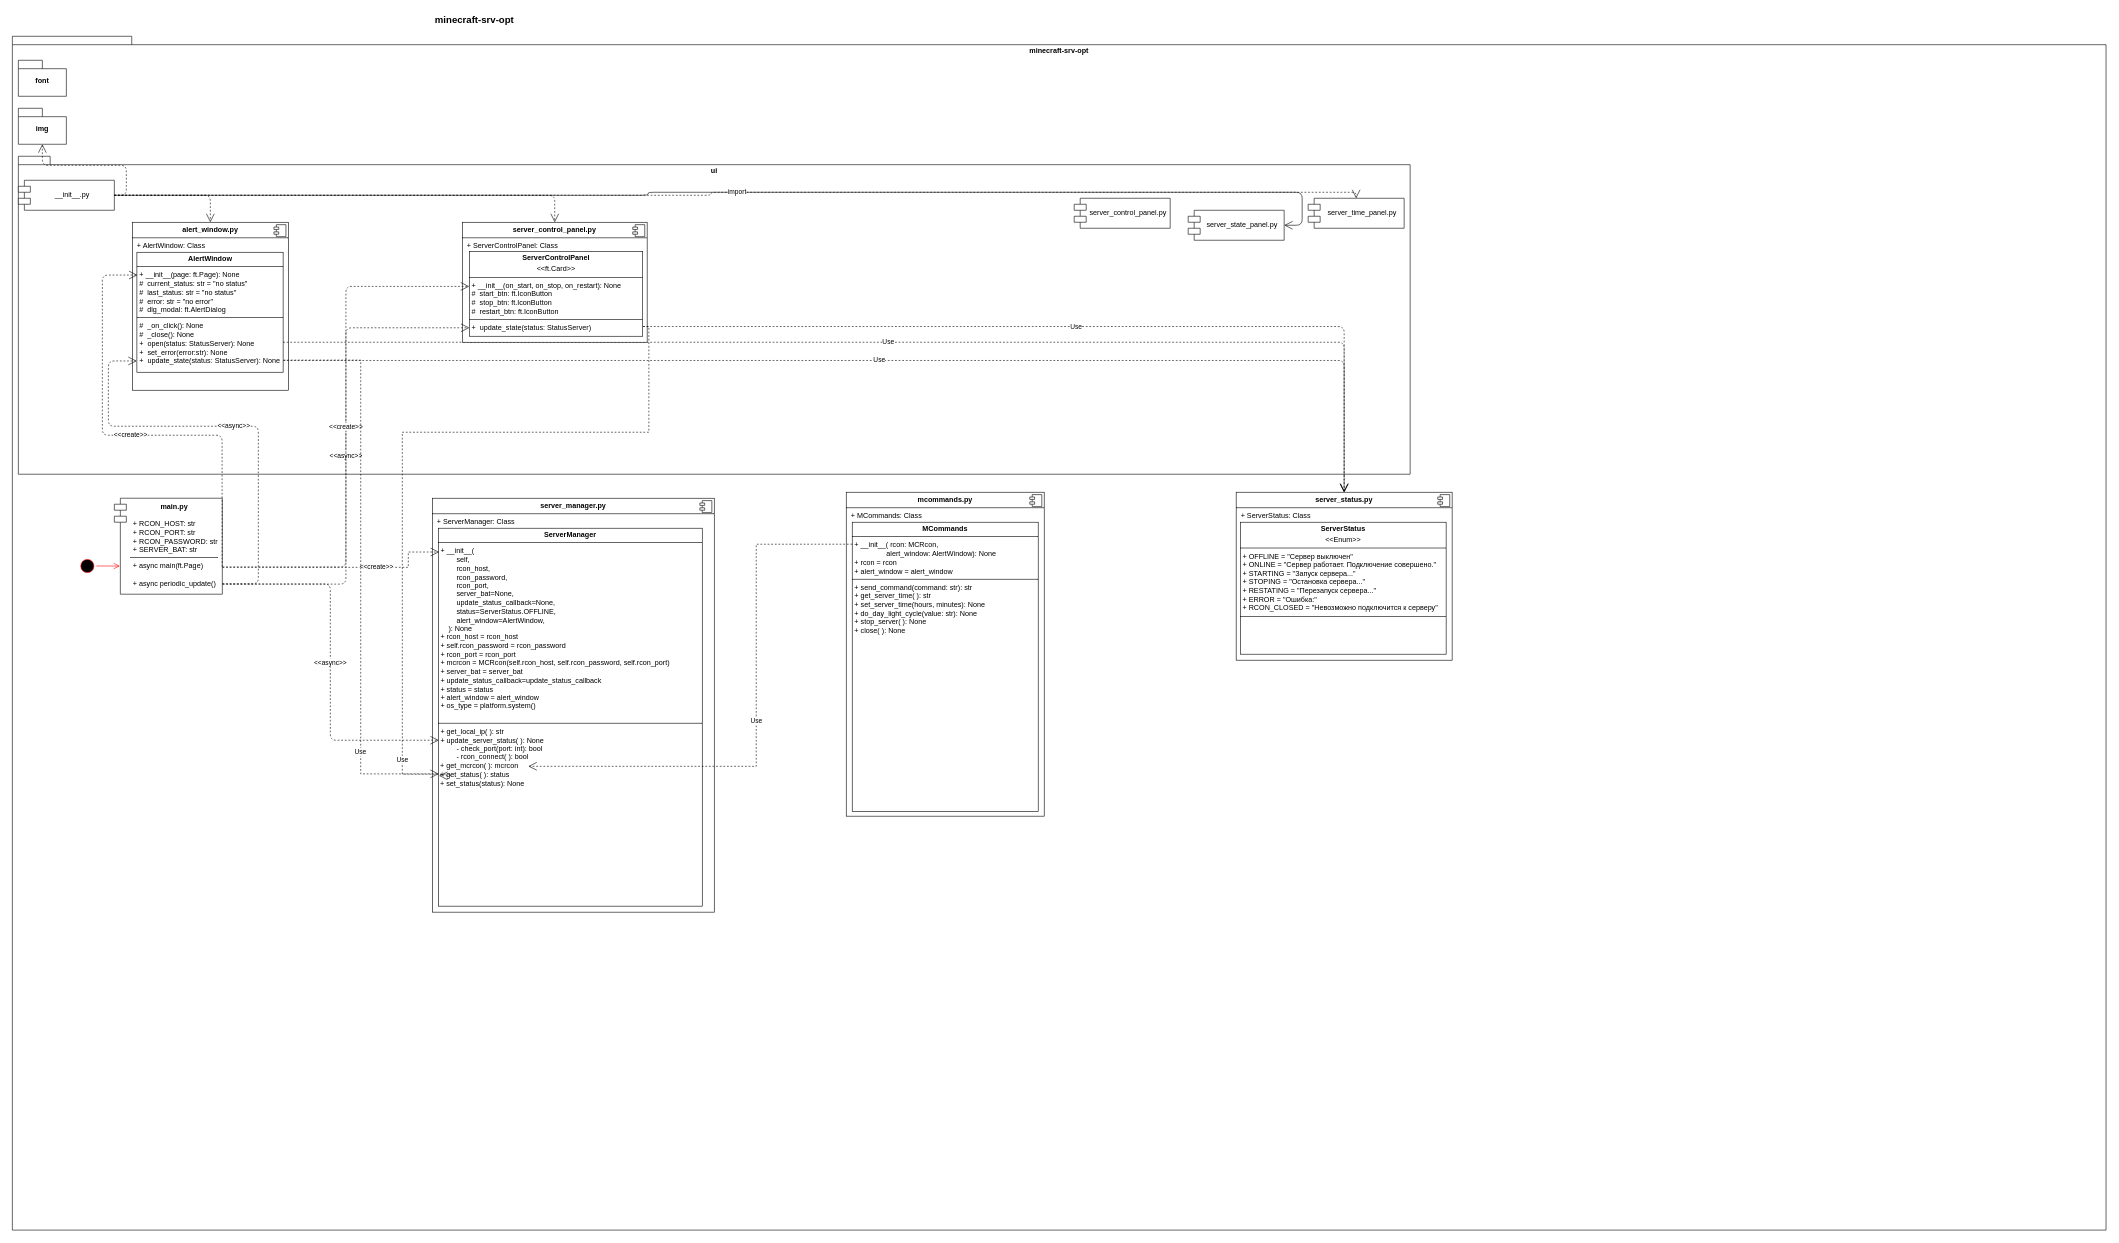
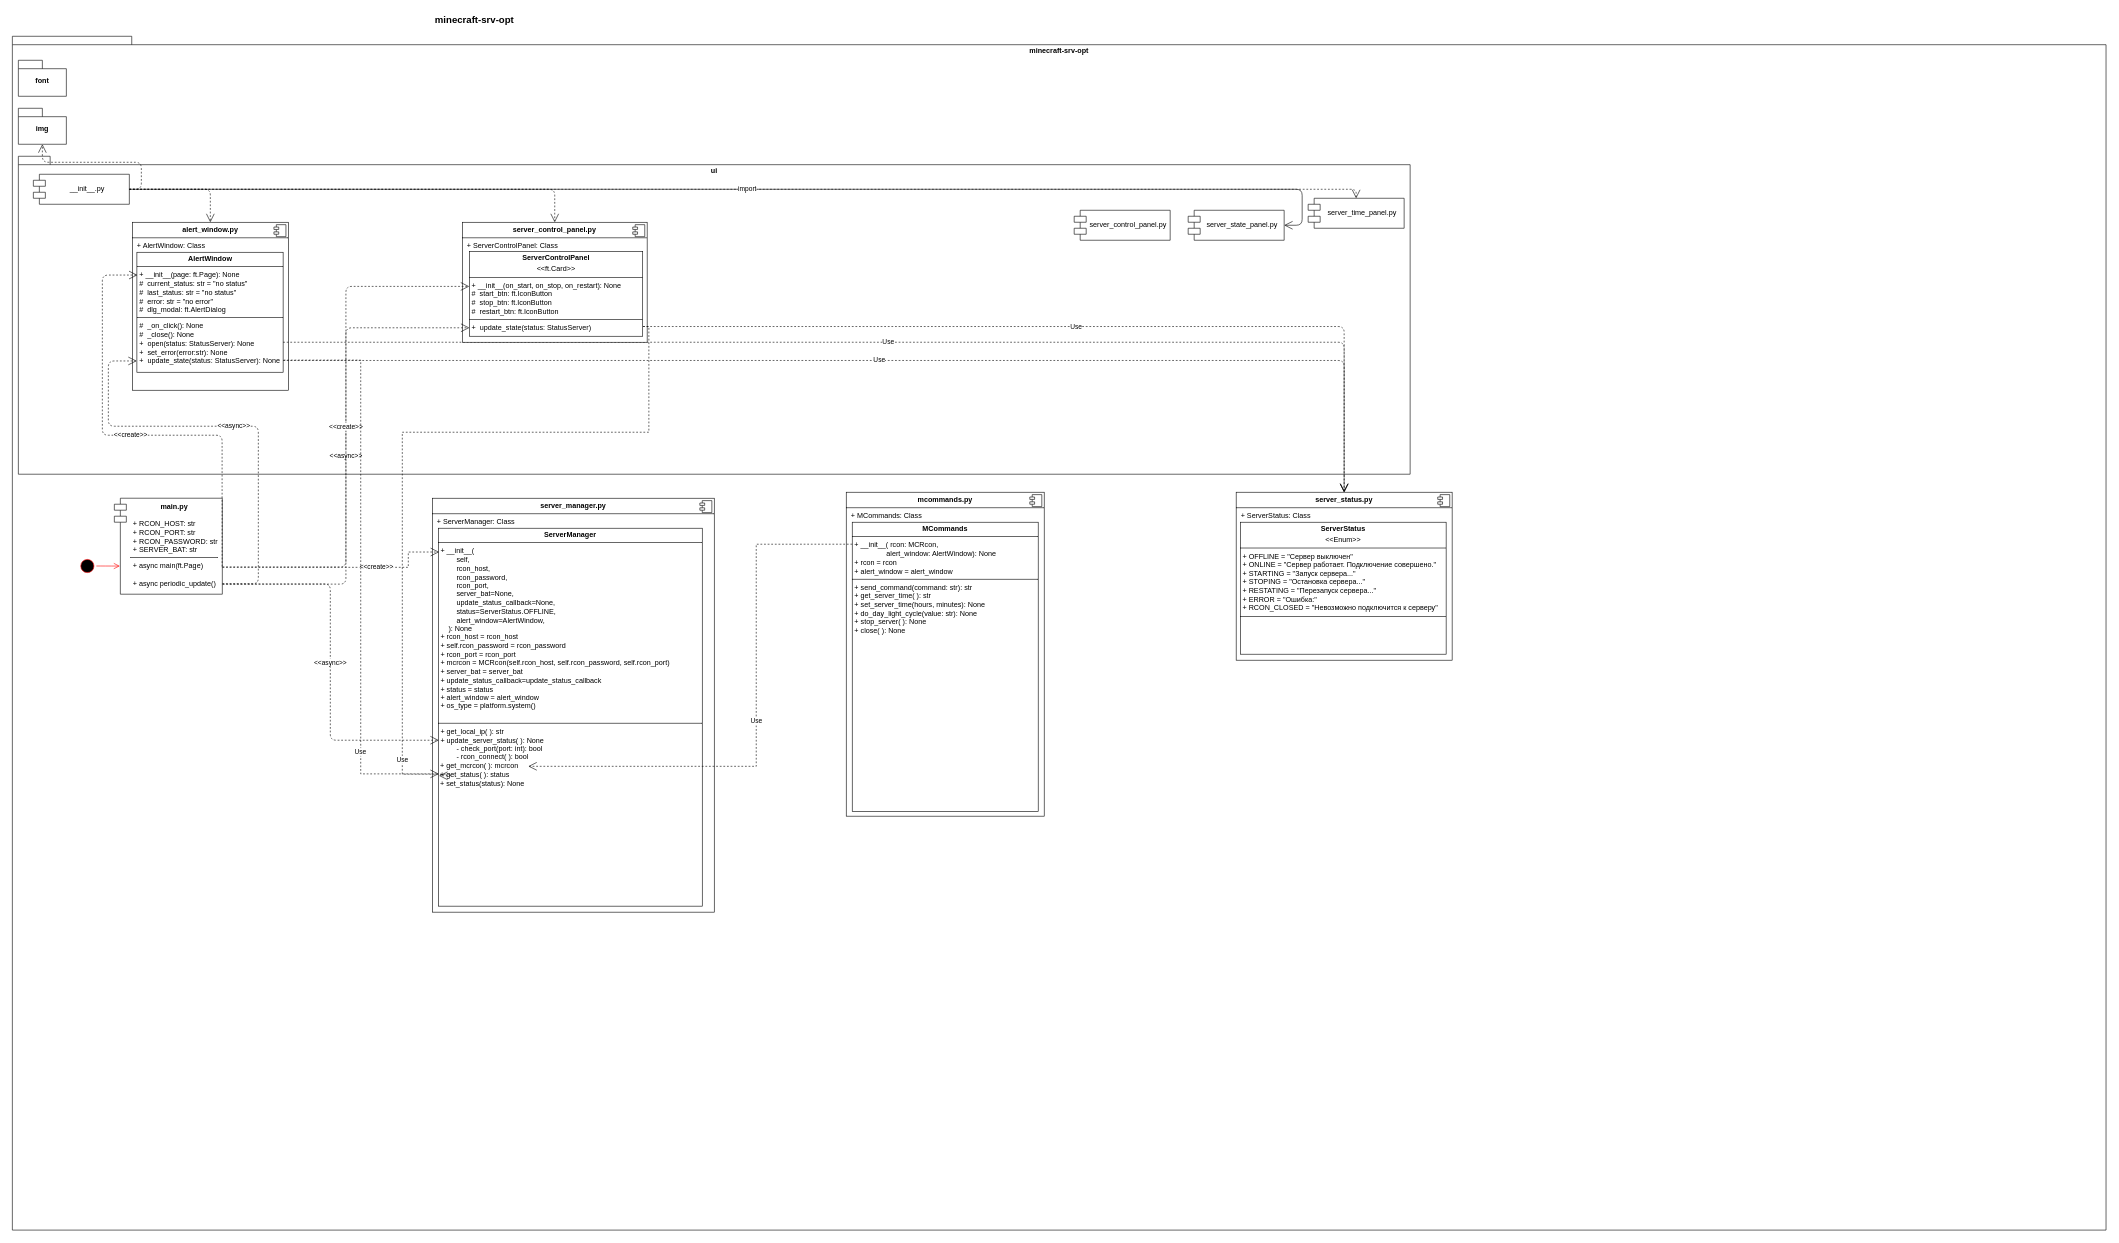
(66, 195) -> (81, 189)
(1122, 213) -> (1122, 225)
